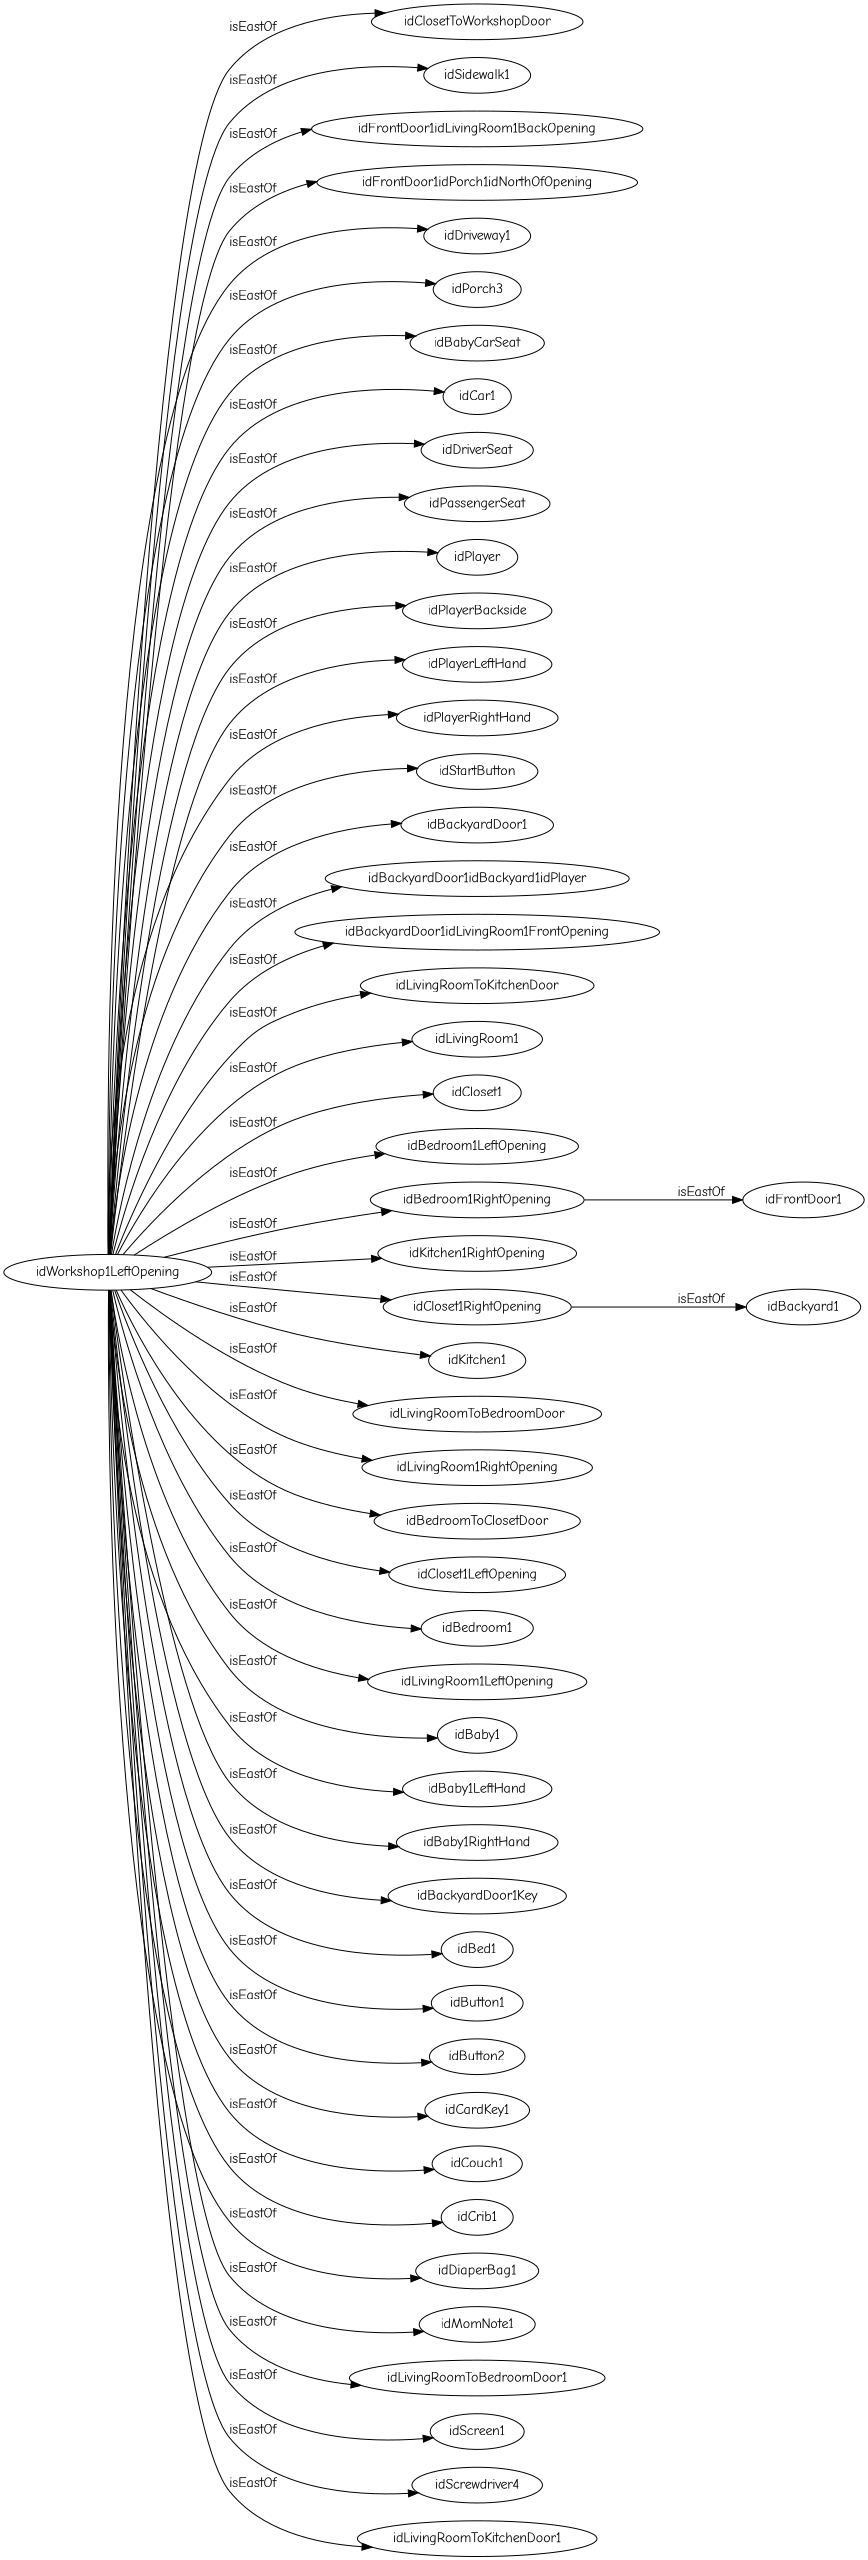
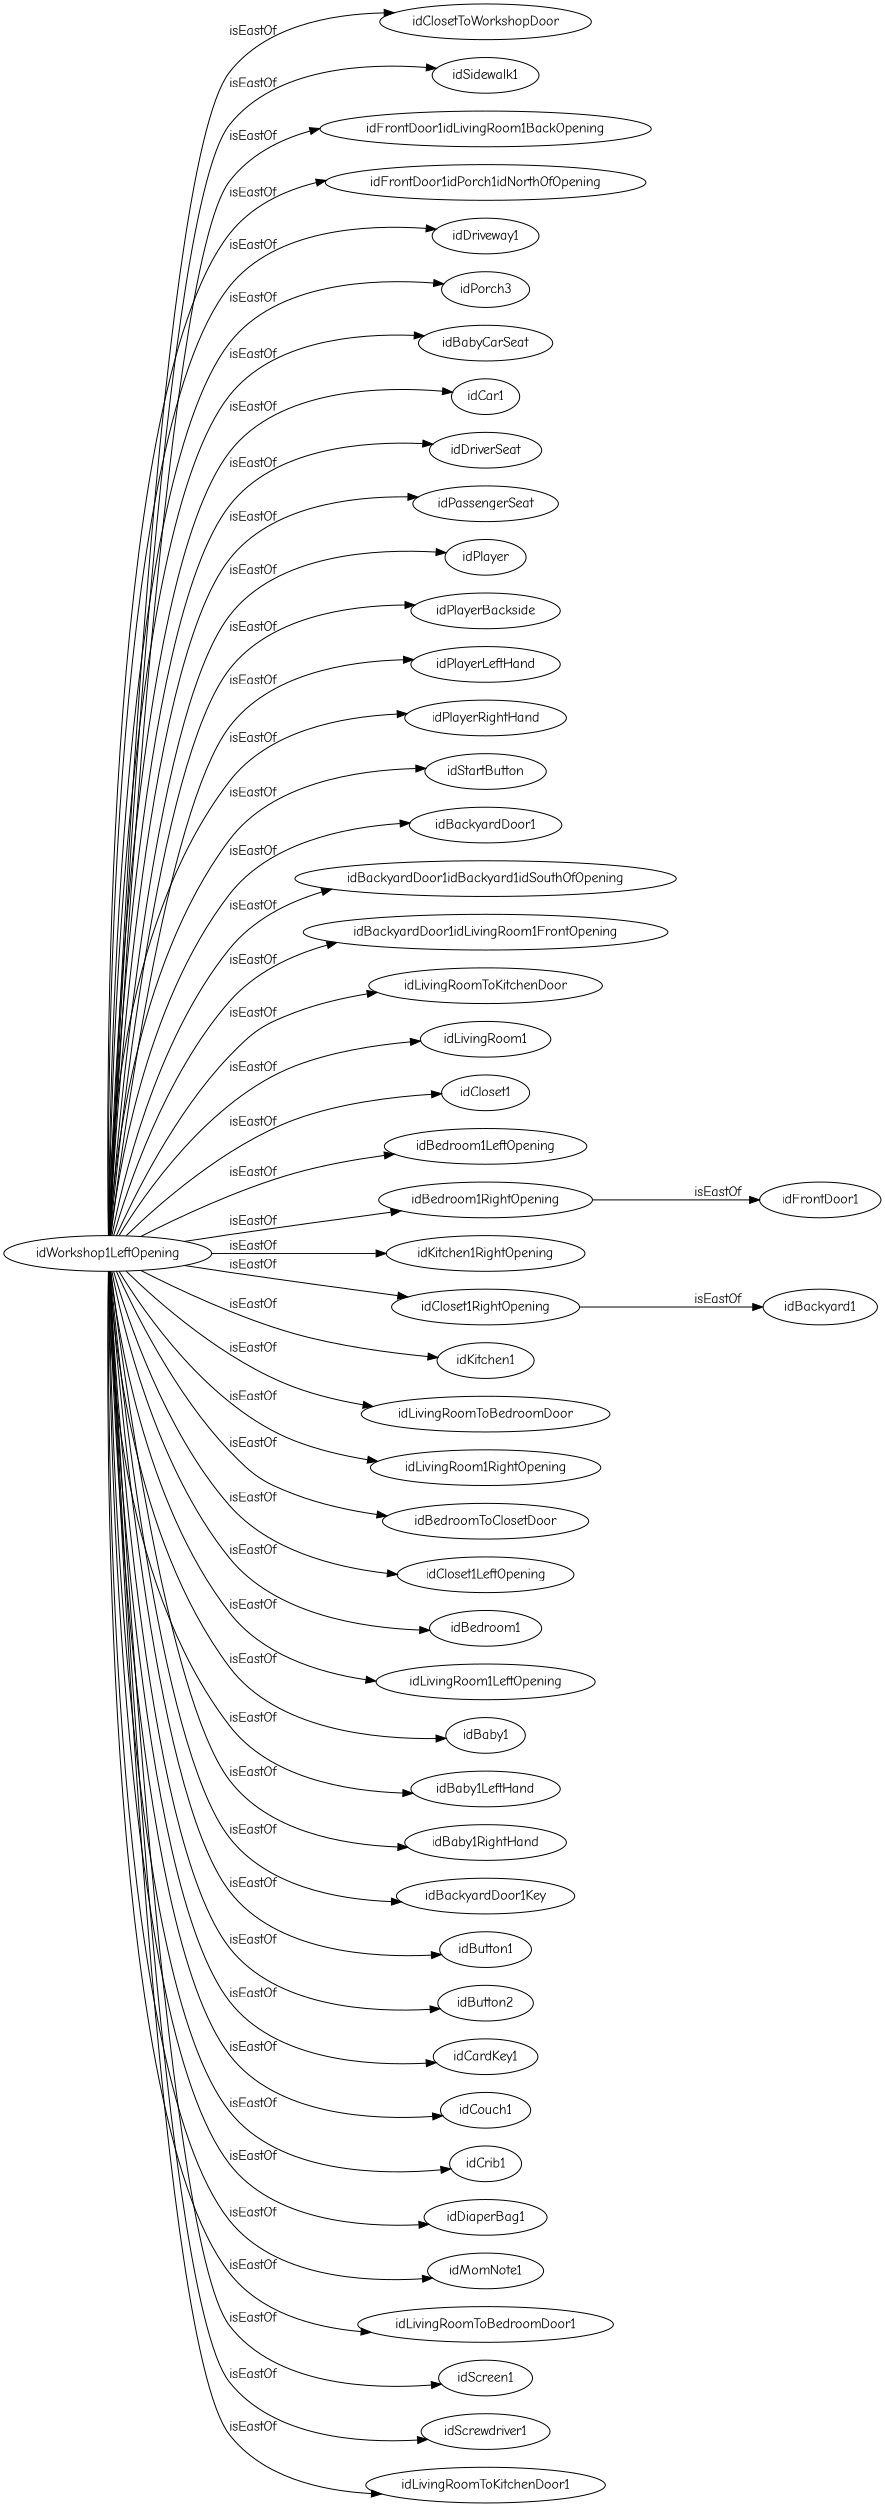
(477, 879) -> (486, 879)
(477, 1950) -> none
(477, 2485) -> (486, 2432)
